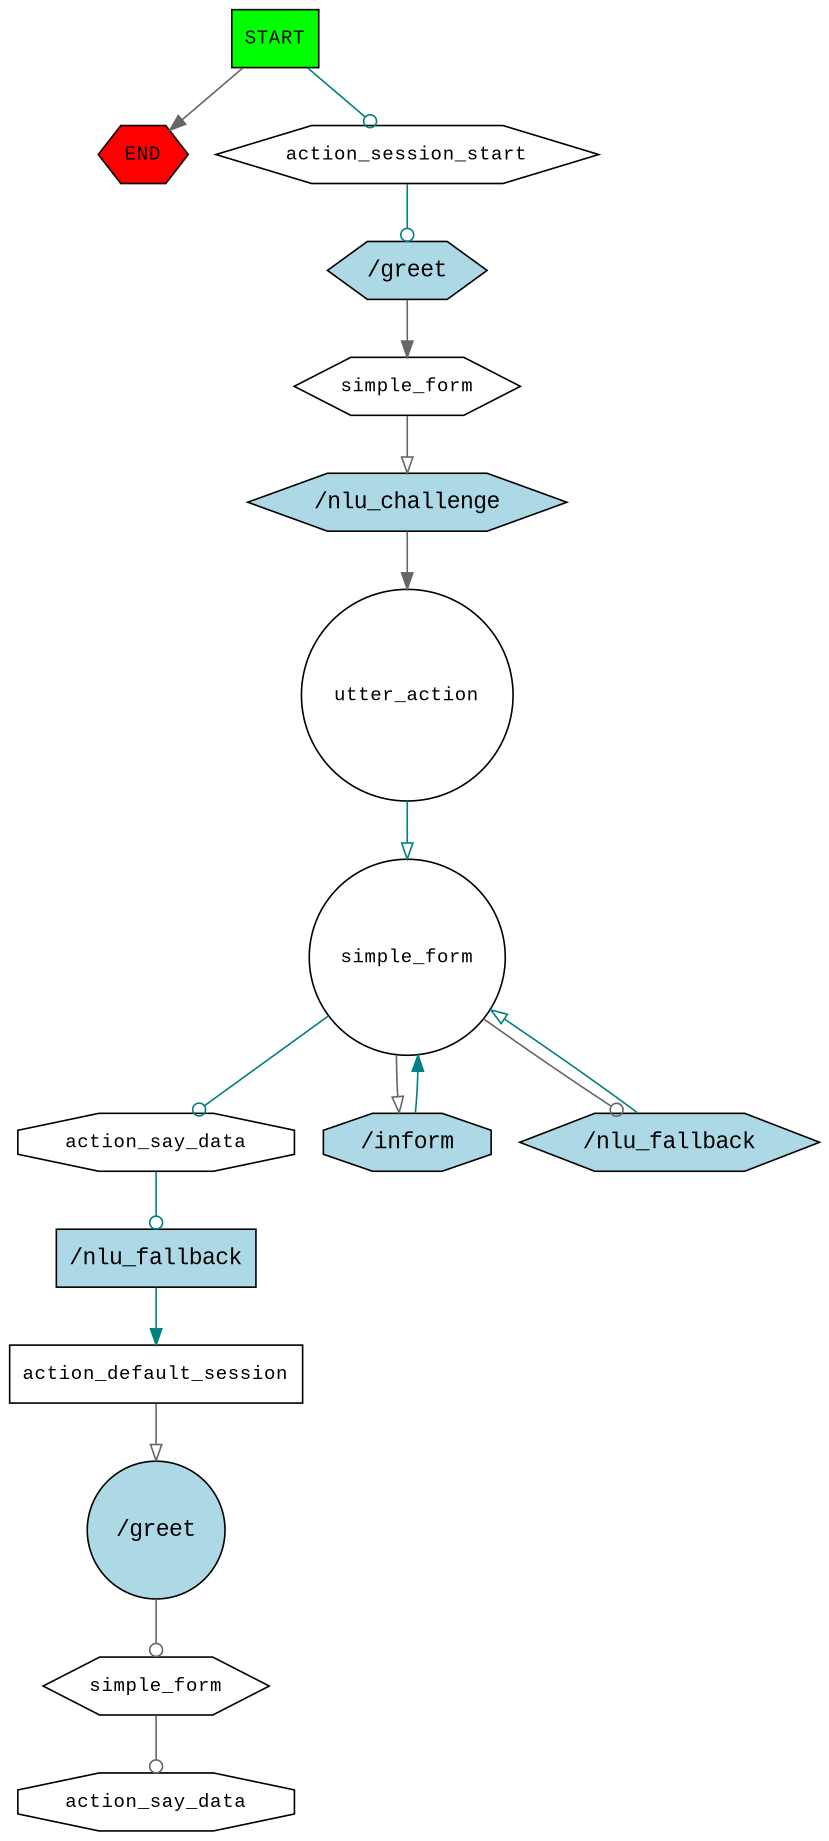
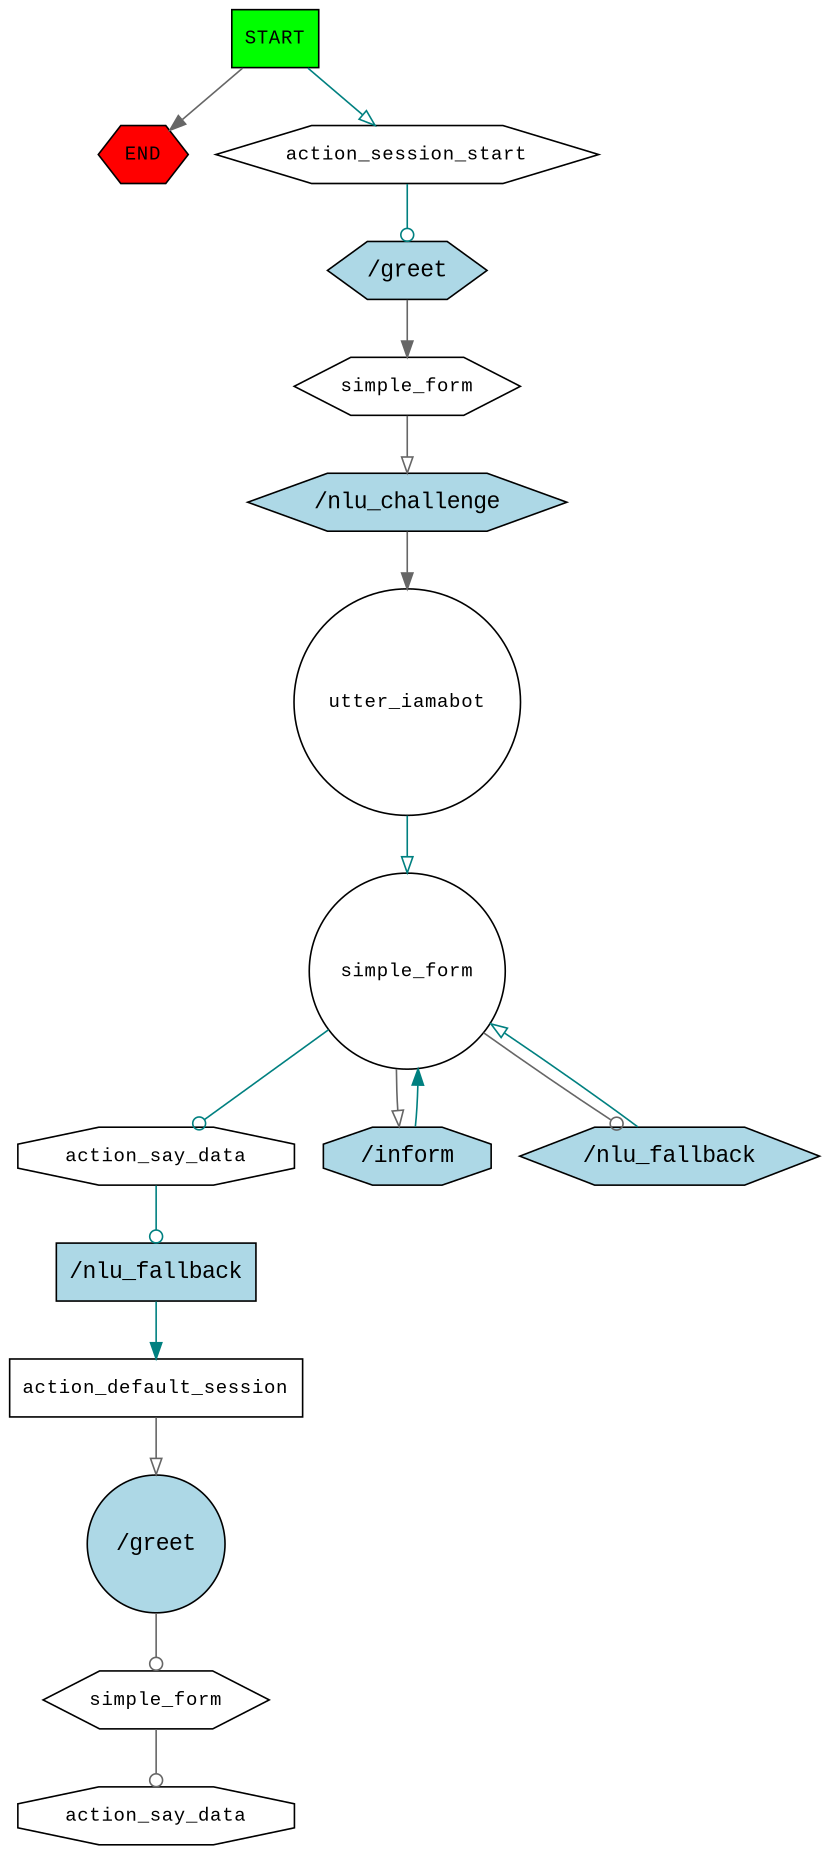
(336, 92) -> (335, 91)
(407, 695) -> (407, 702)
